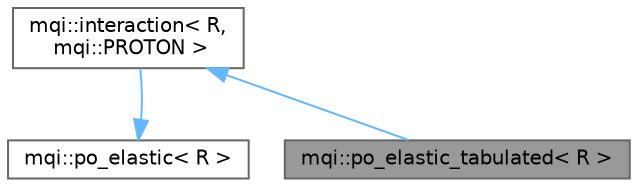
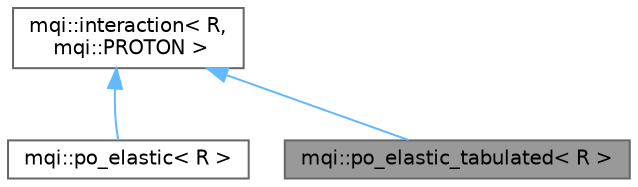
(142, 94) -> (115, 114)
